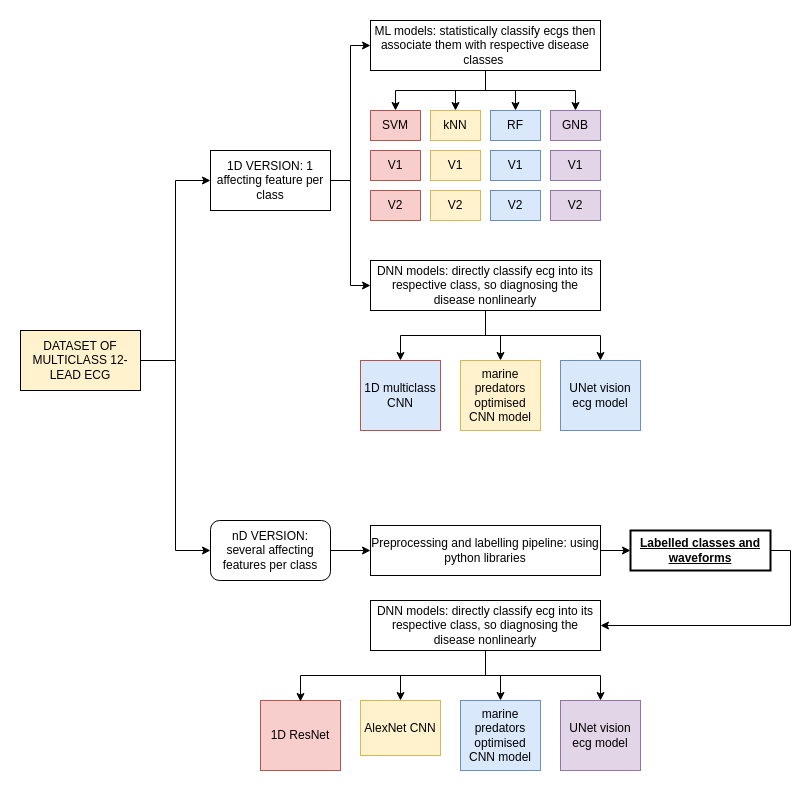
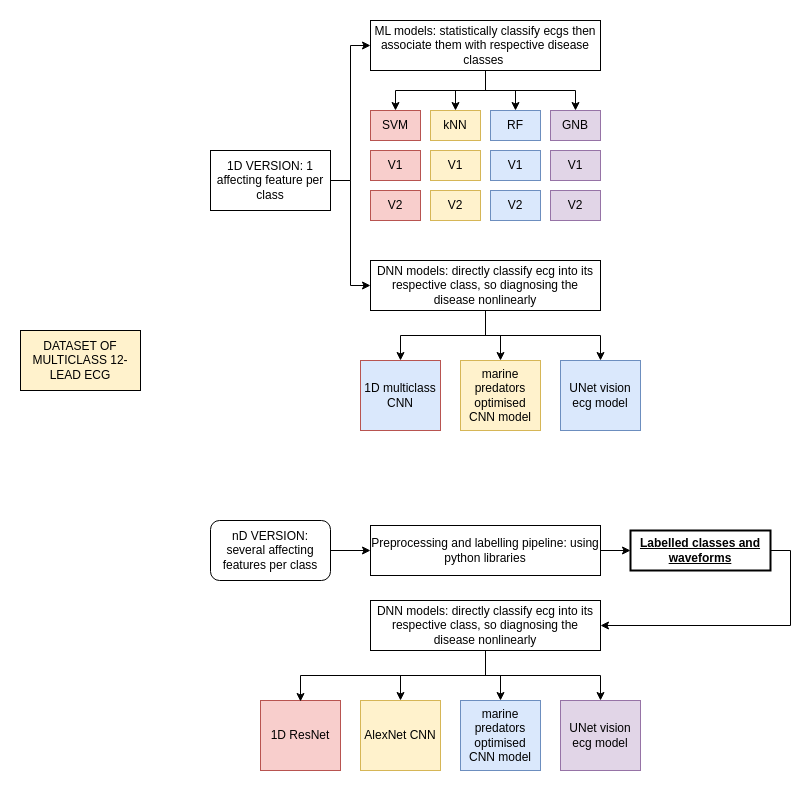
(176, 256) -> none
(176, 470) -> none
(401, 728) -> (401, 736)
